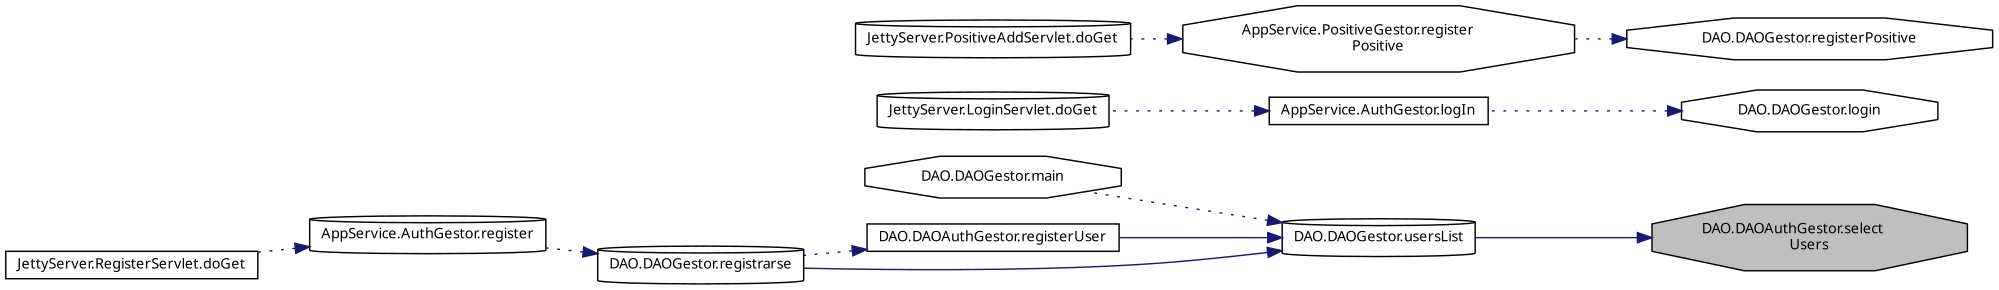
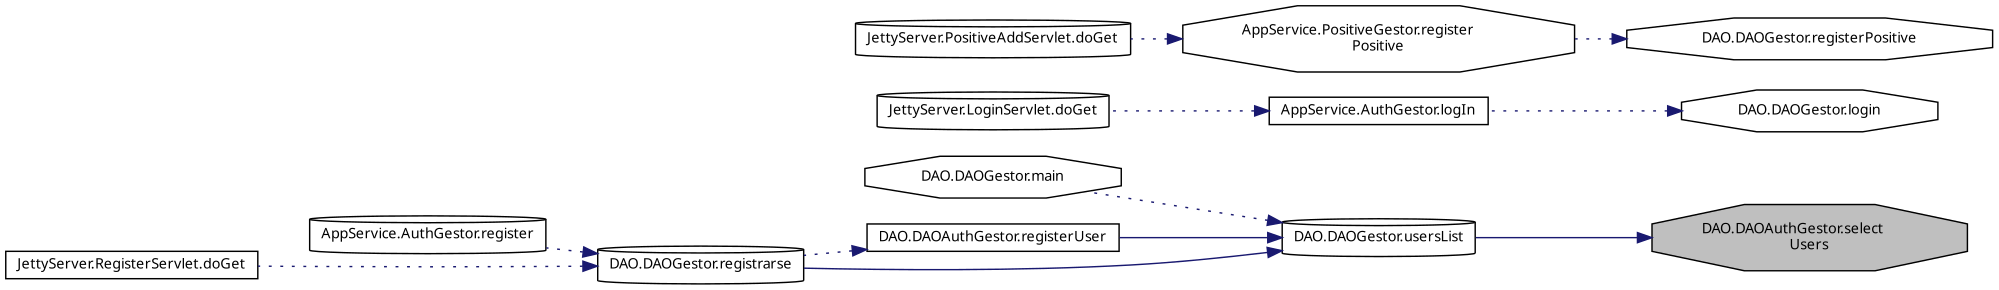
(277, 250) -> (420, 267)
